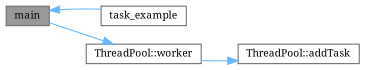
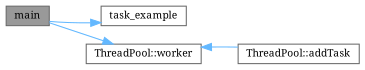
(80, 9) -> (70, 23)
(214, 61) -> (225, 47)
